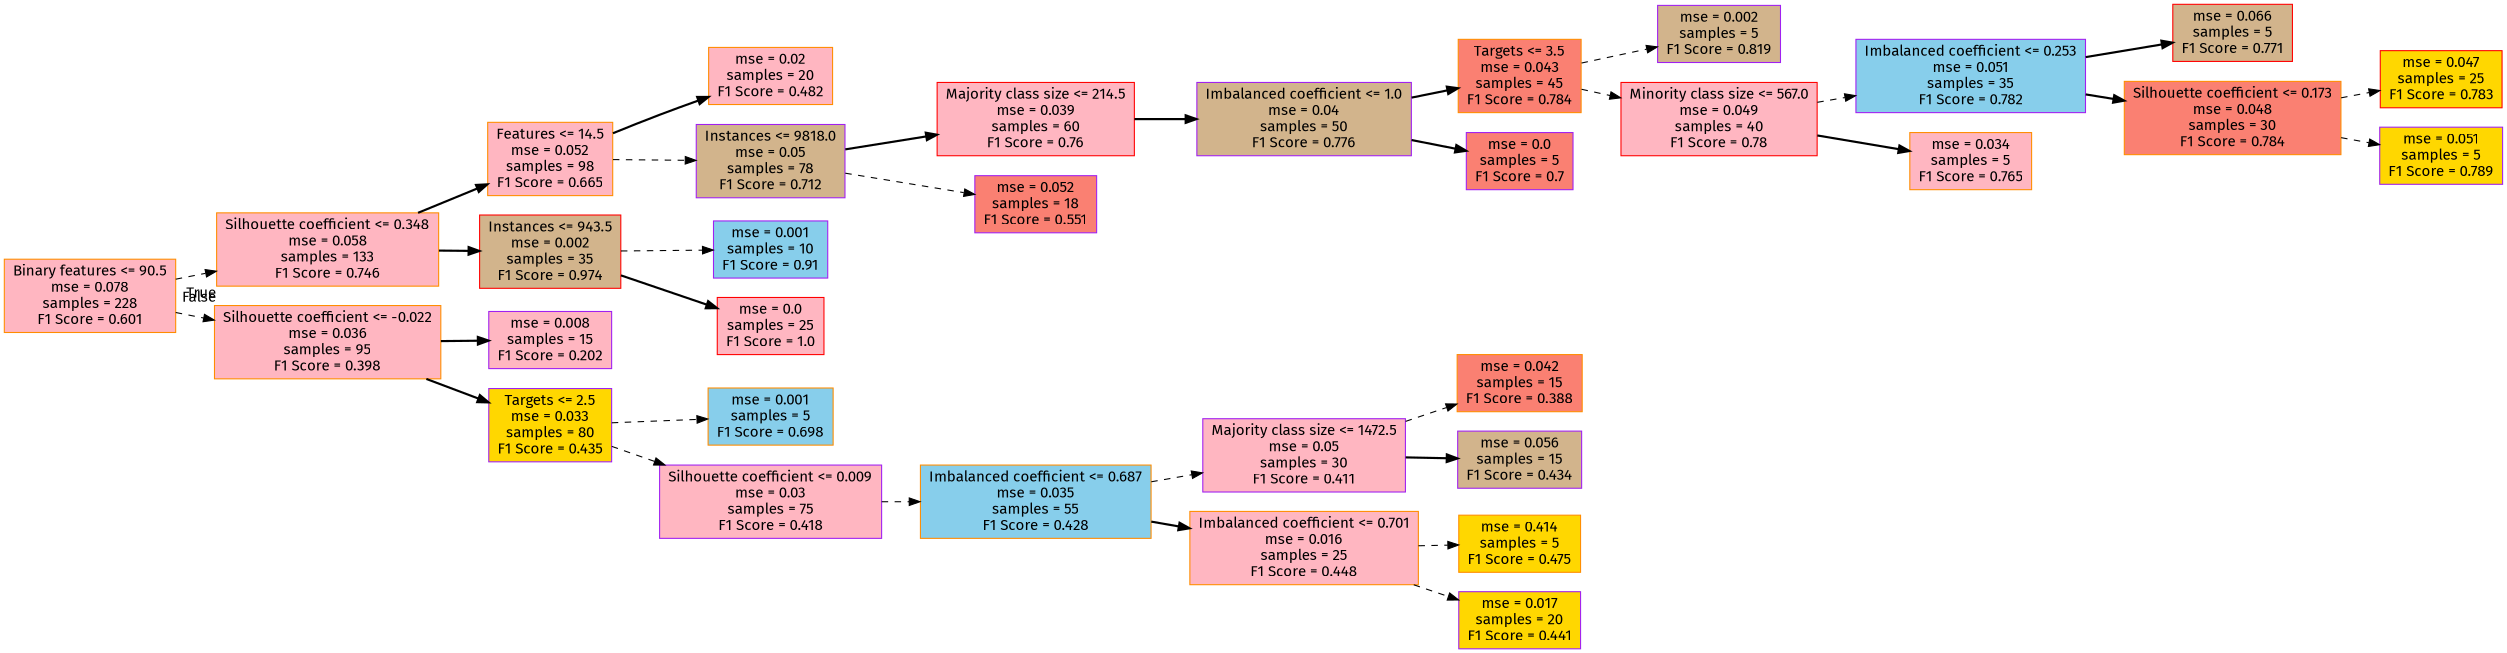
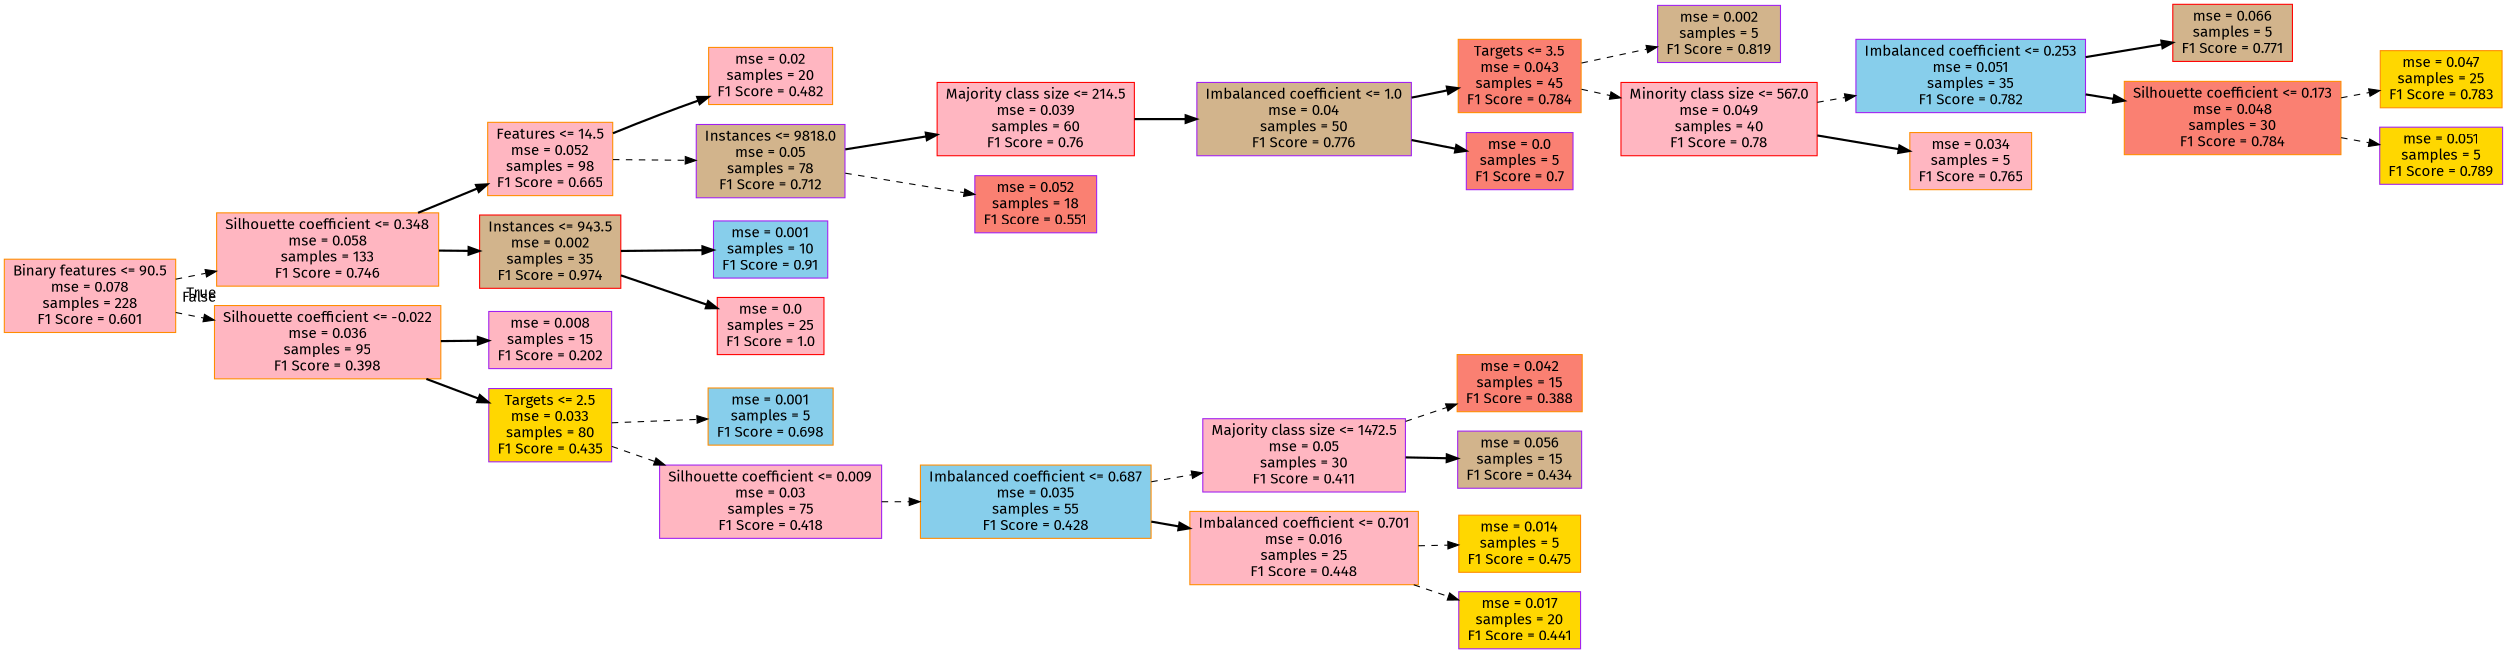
(2441, 79) -> (2441, 79)
(662, 251) -> (662, 251)
(1520, 544) -> (1520, 544)
